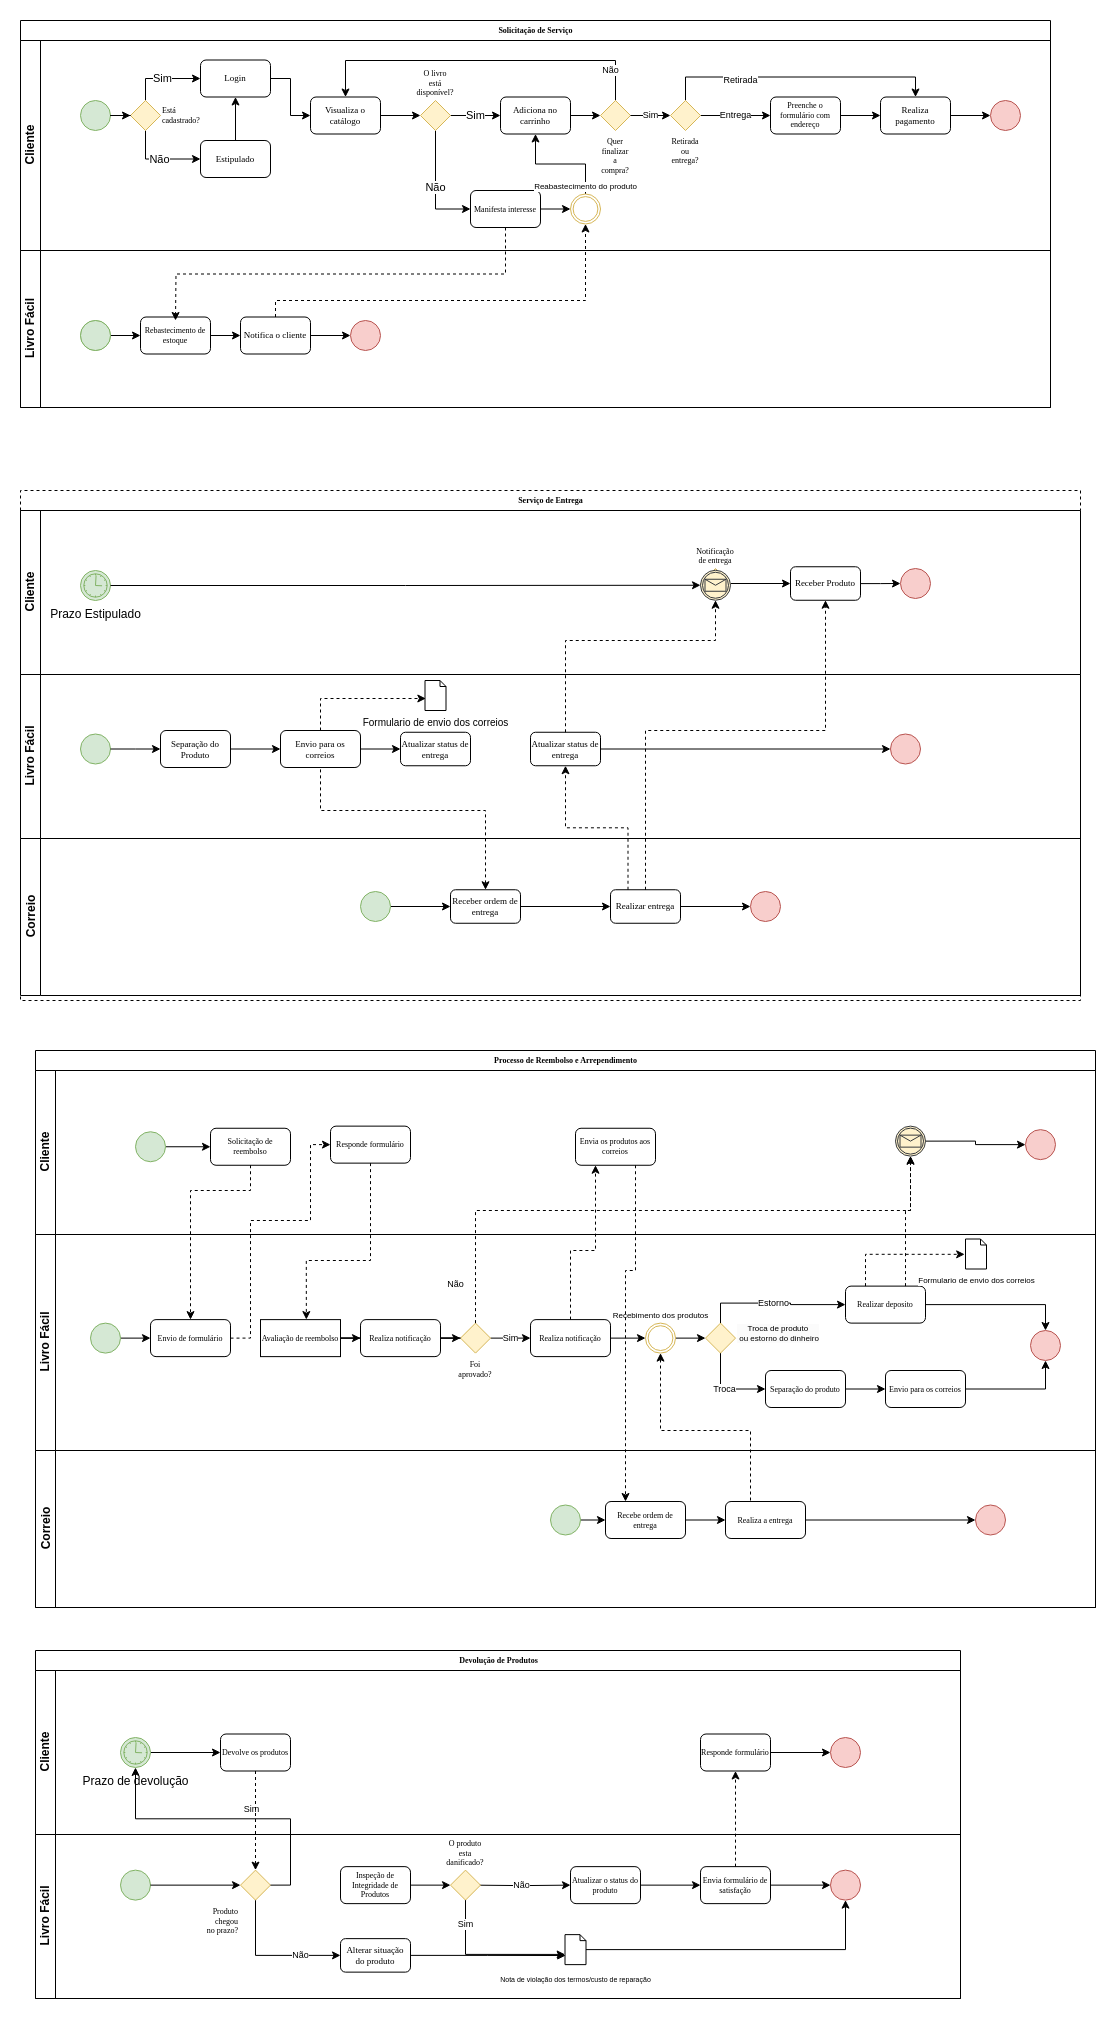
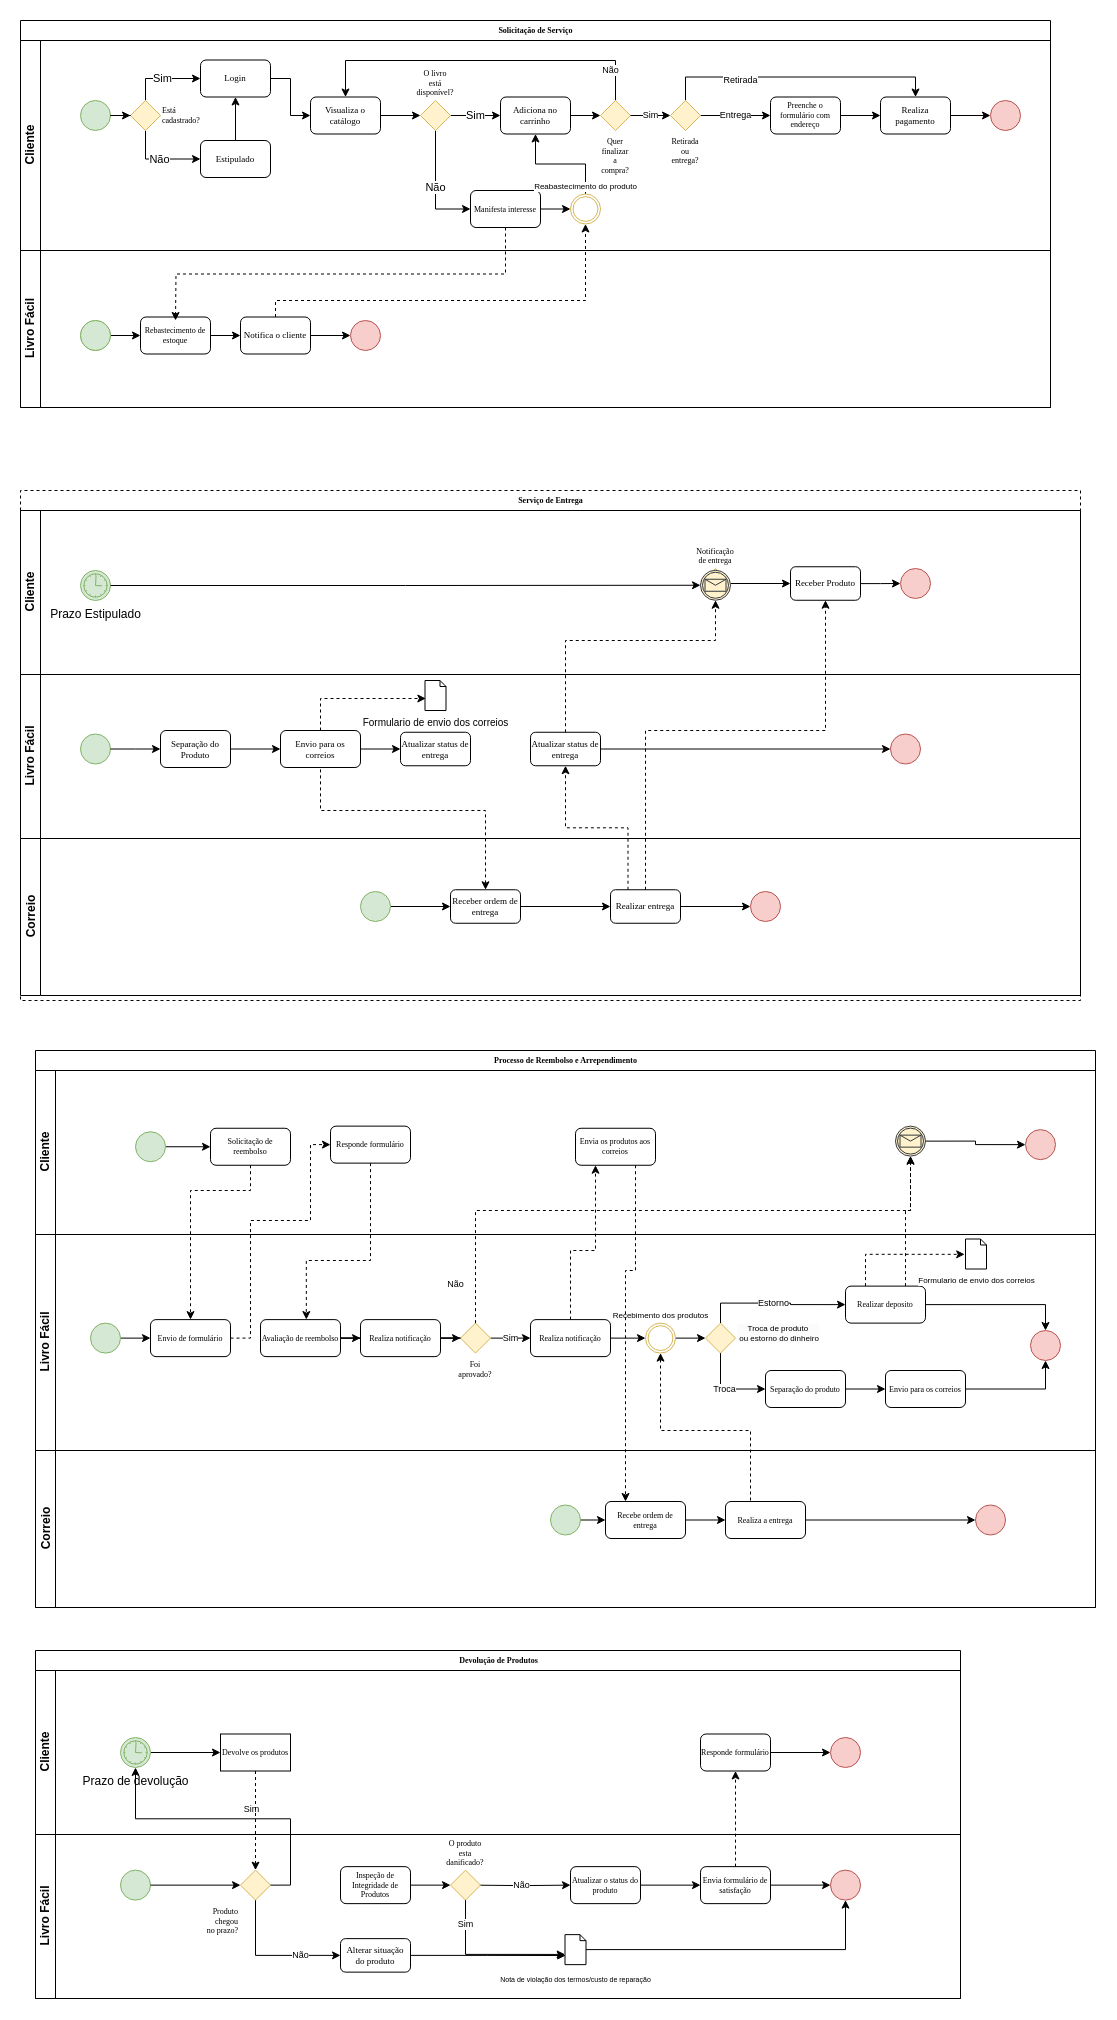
(301, 1338) -> (301, 1338)
(256, 1753) -> (256, 1753)
